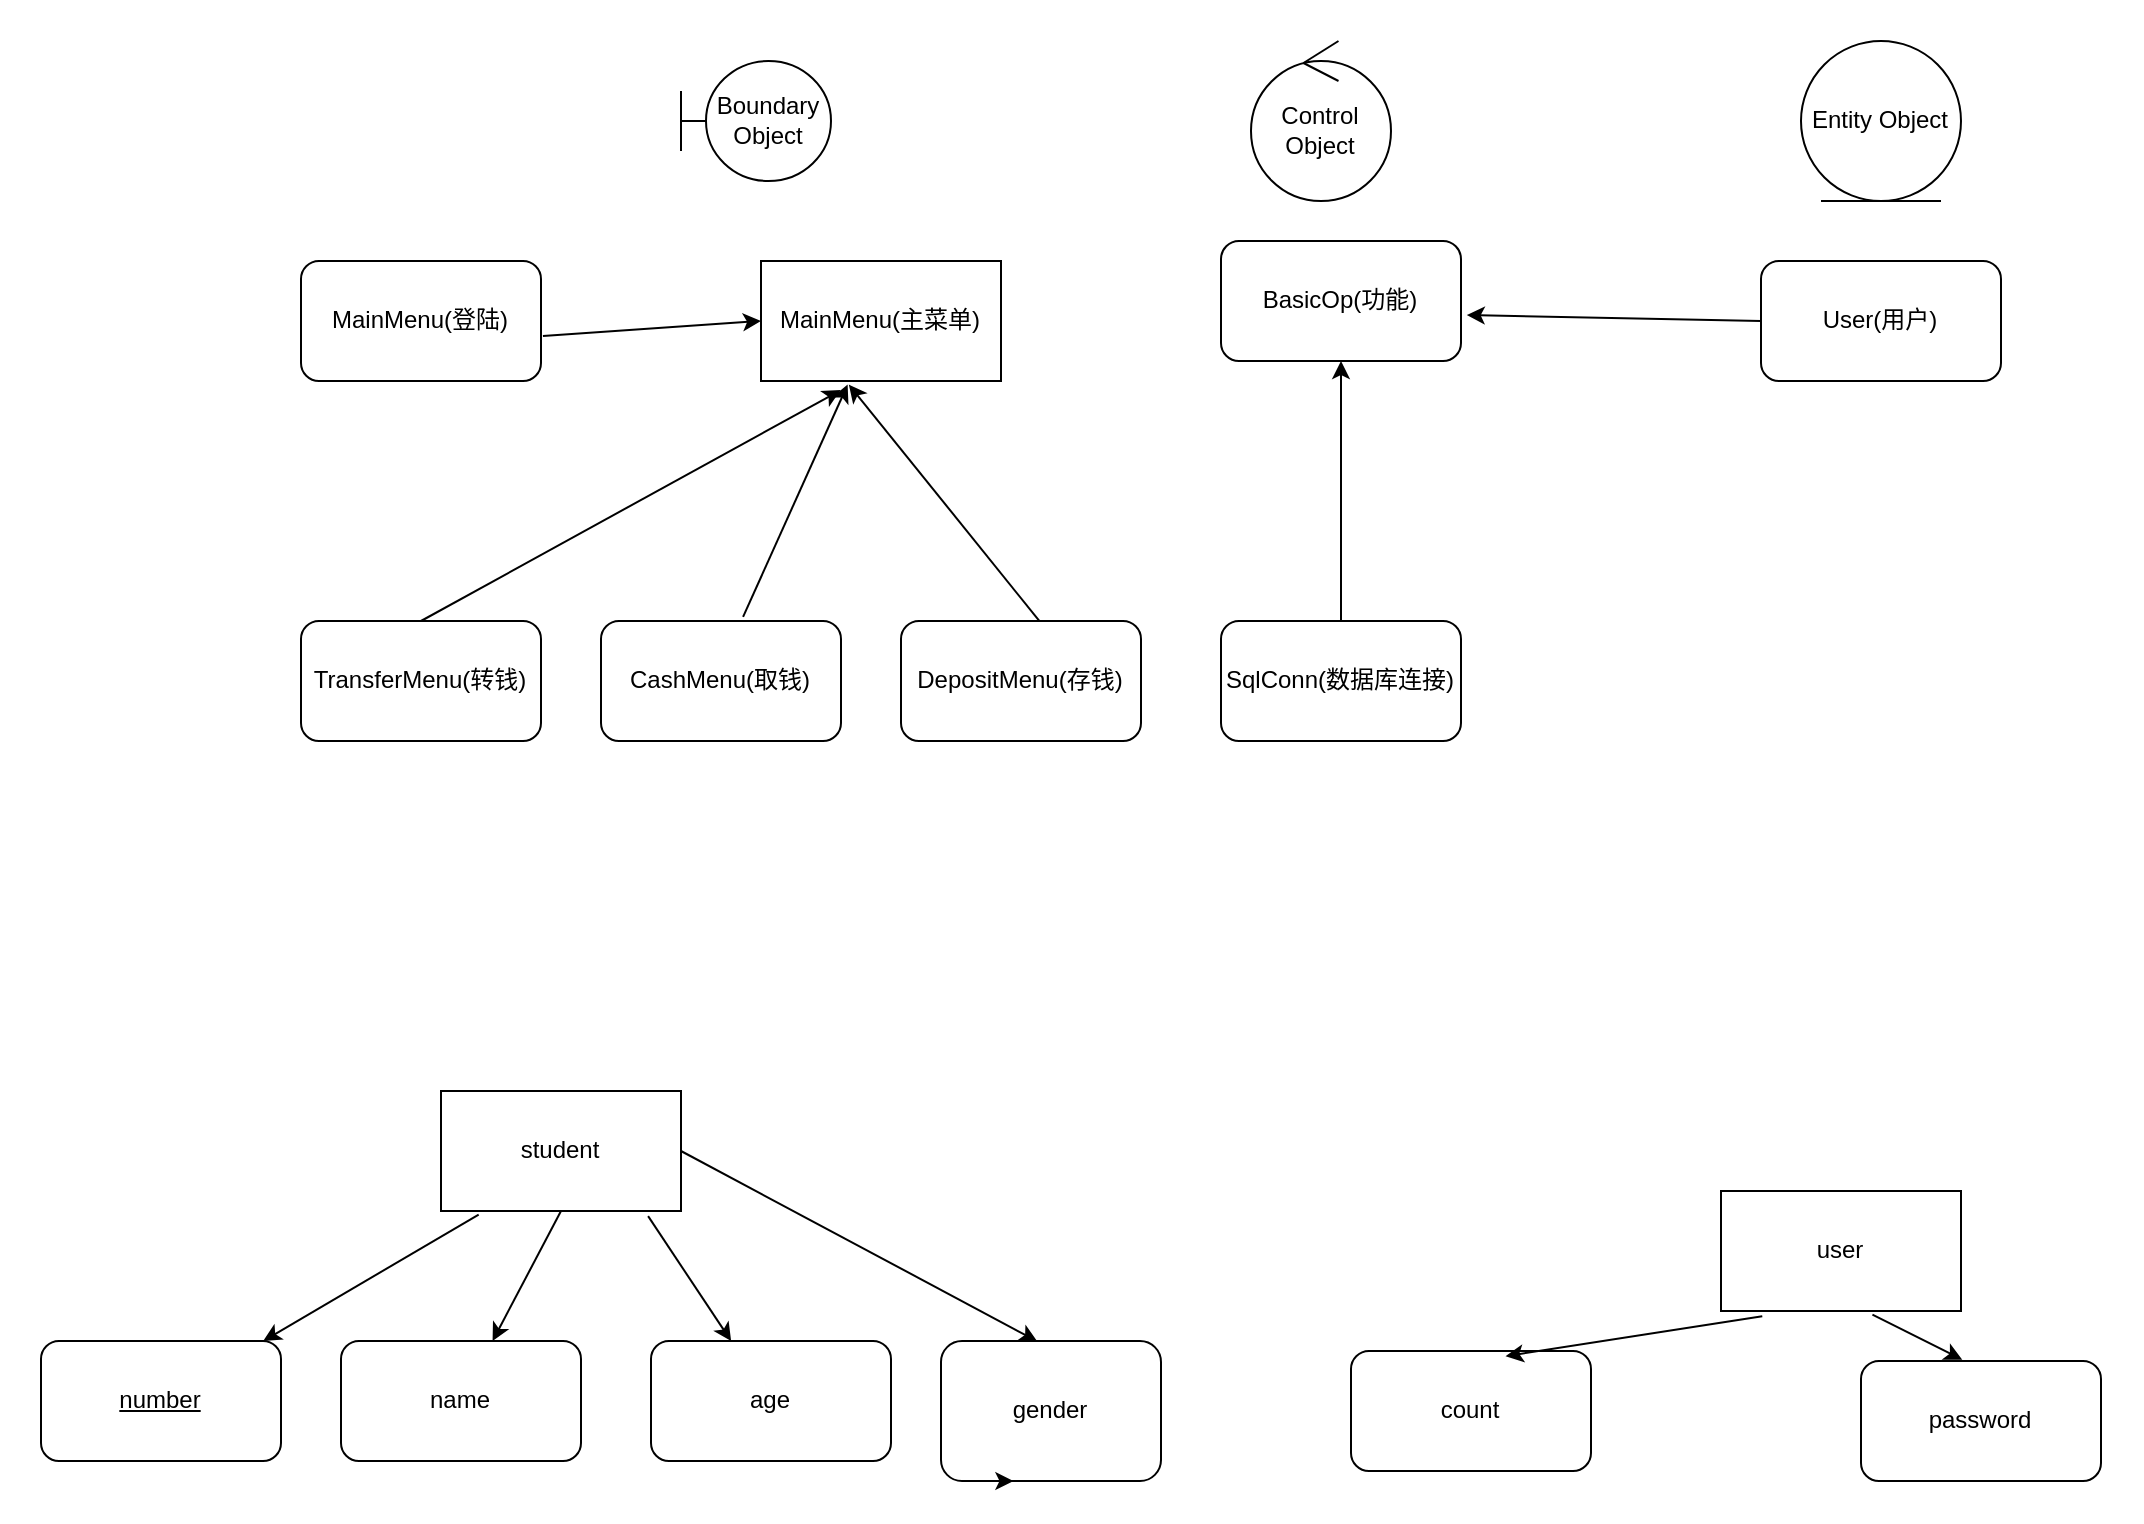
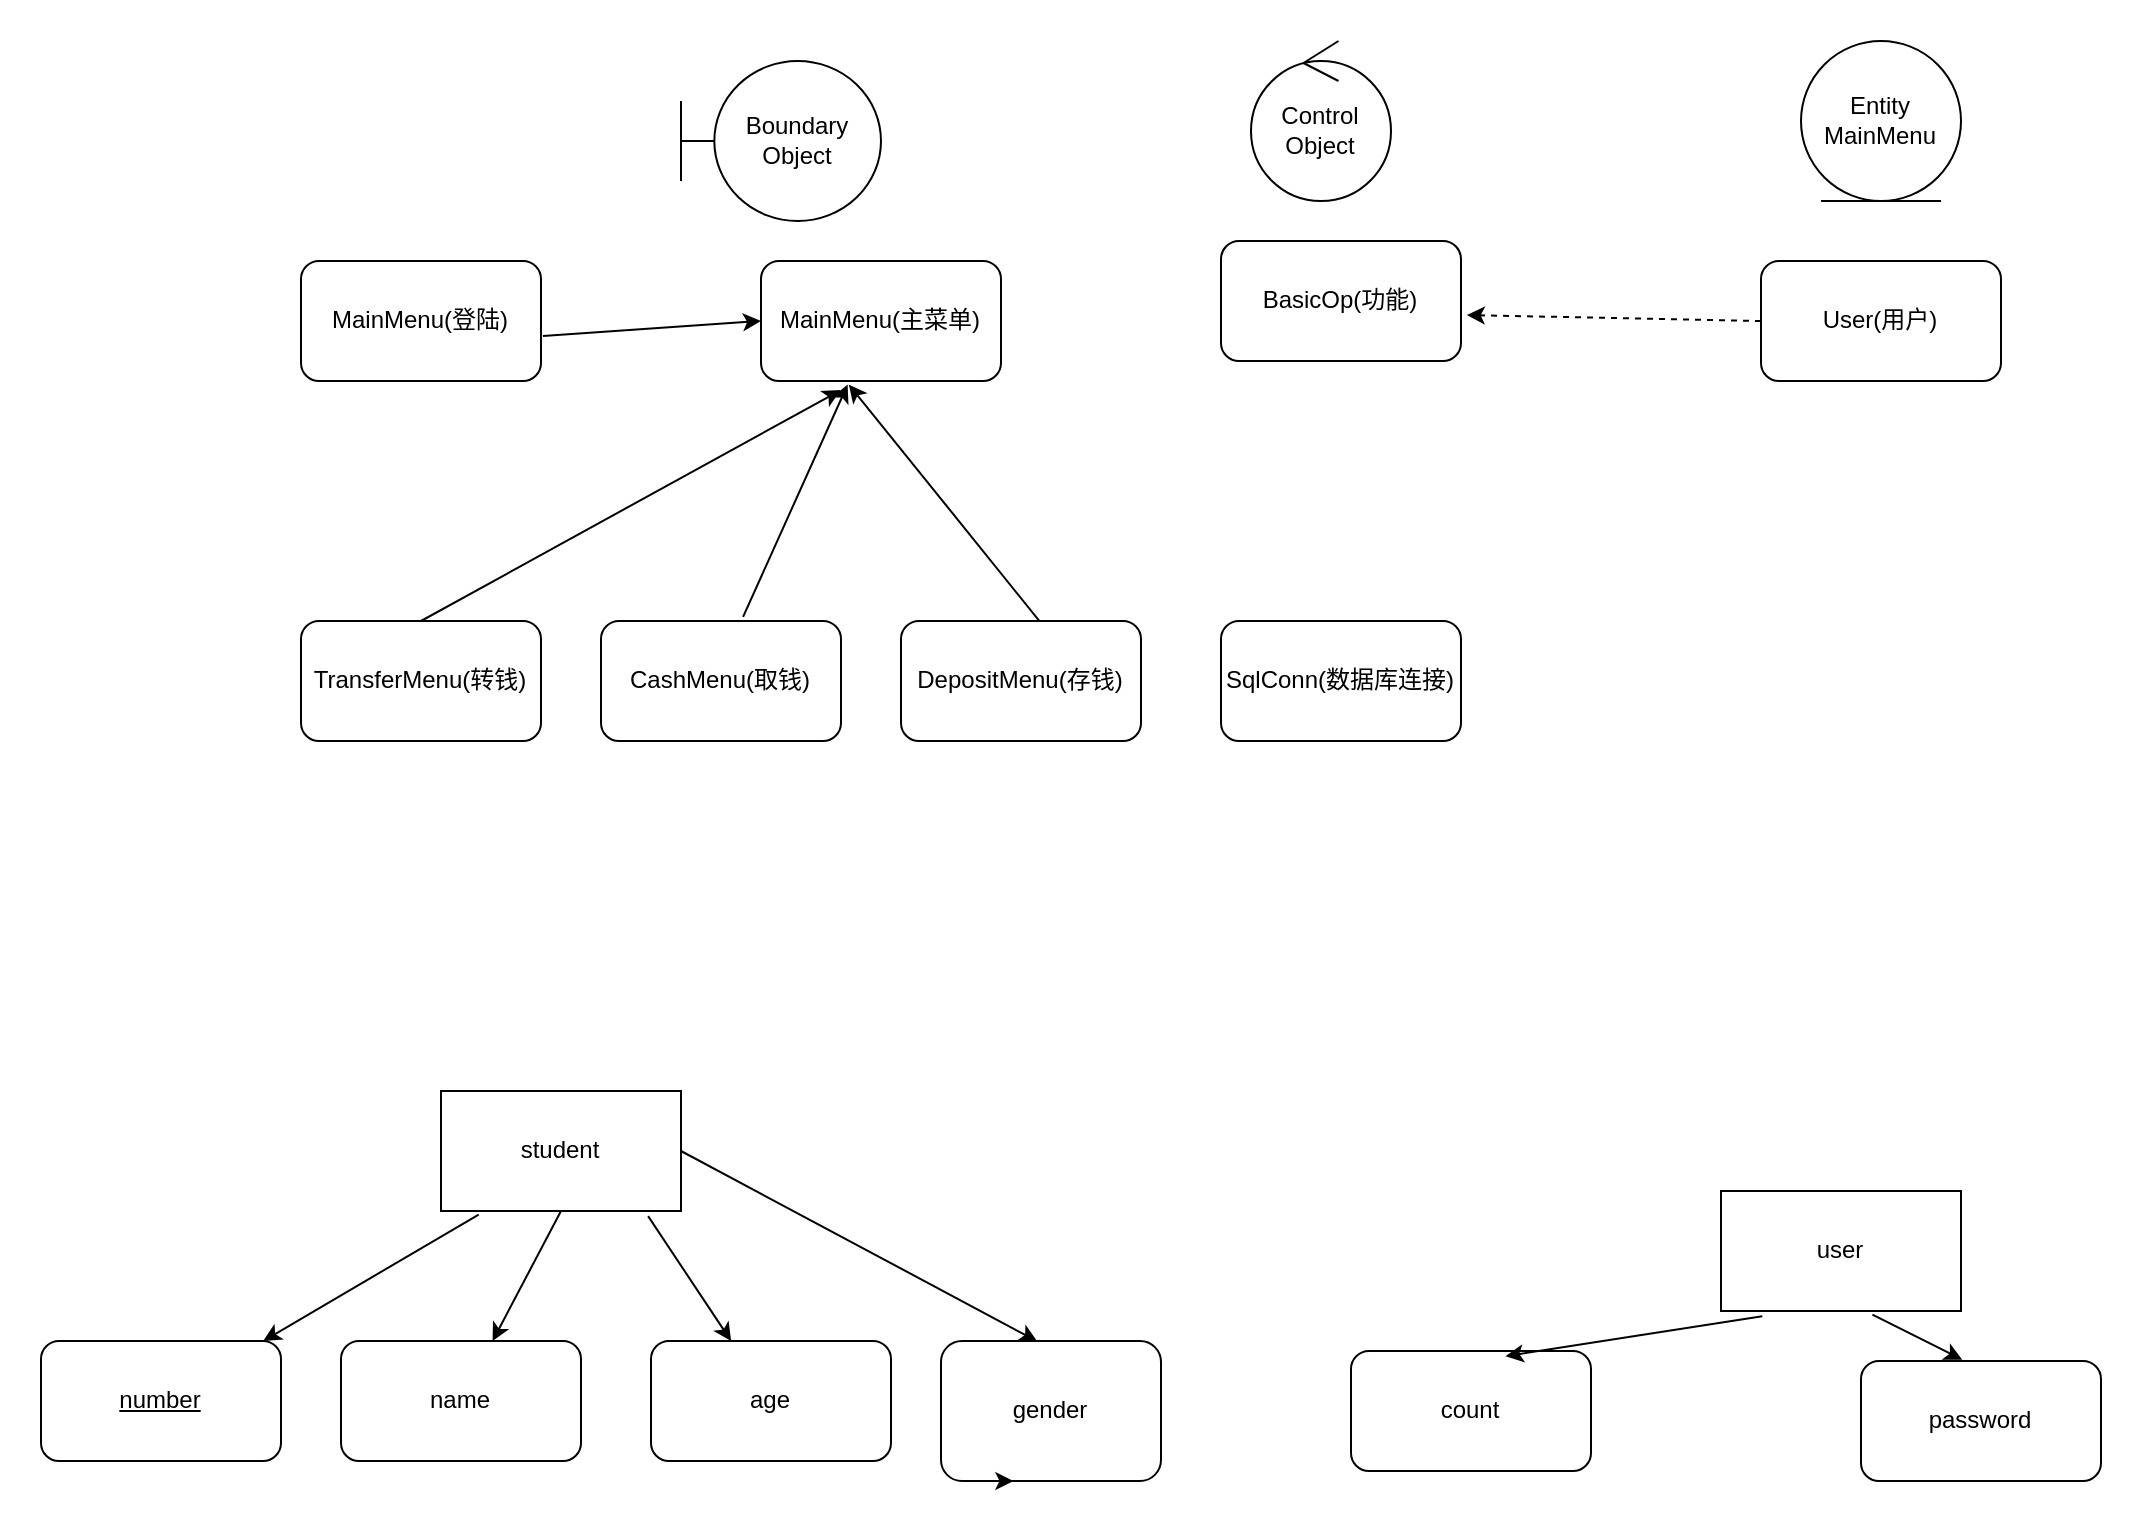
(756, 121) -> (781, 141)
(1881, 121) -> (1881, 121)
(1620, 318) -> (1620, 318)
(881, 321) -> (881, 321)
(1341, 498) -> none
